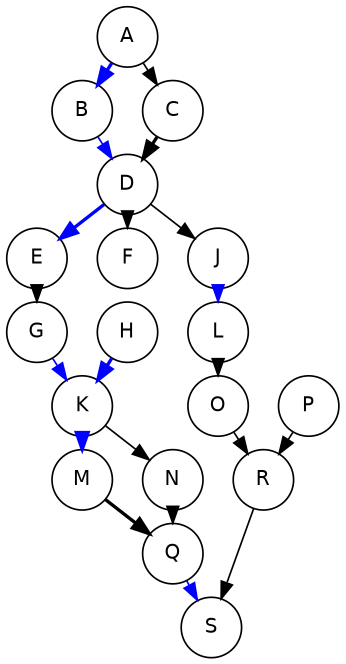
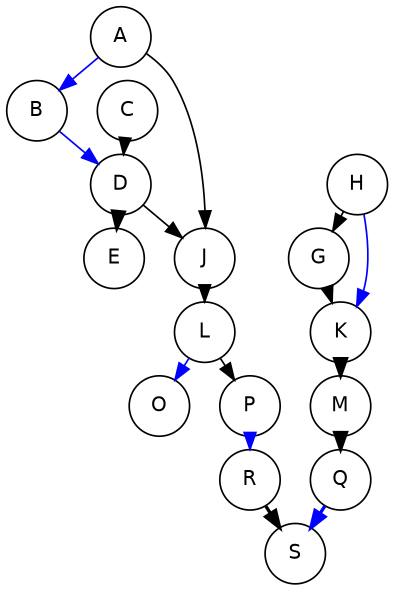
(109, 67) -> (85, 68)
(146, 67) -> (192, 125)
(155, 141) -> (125, 141)
(89, 216) -> (118, 215)
(128, 258) -> none
(37, 289) -> (342, 214)
(218, 289) -> (205, 289)
(55, 362) -> (327, 288)
(109, 362) -> (368, 253)
none -> (223, 362)
(218, 363) -> (186, 362)
(236, 436) -> none
(290, 436) -> (250, 437)
(82, 437) -> (341, 363)
(173, 480) -> none
(240, 546) -> (268, 510)
(188, 583) -> (322, 510)
